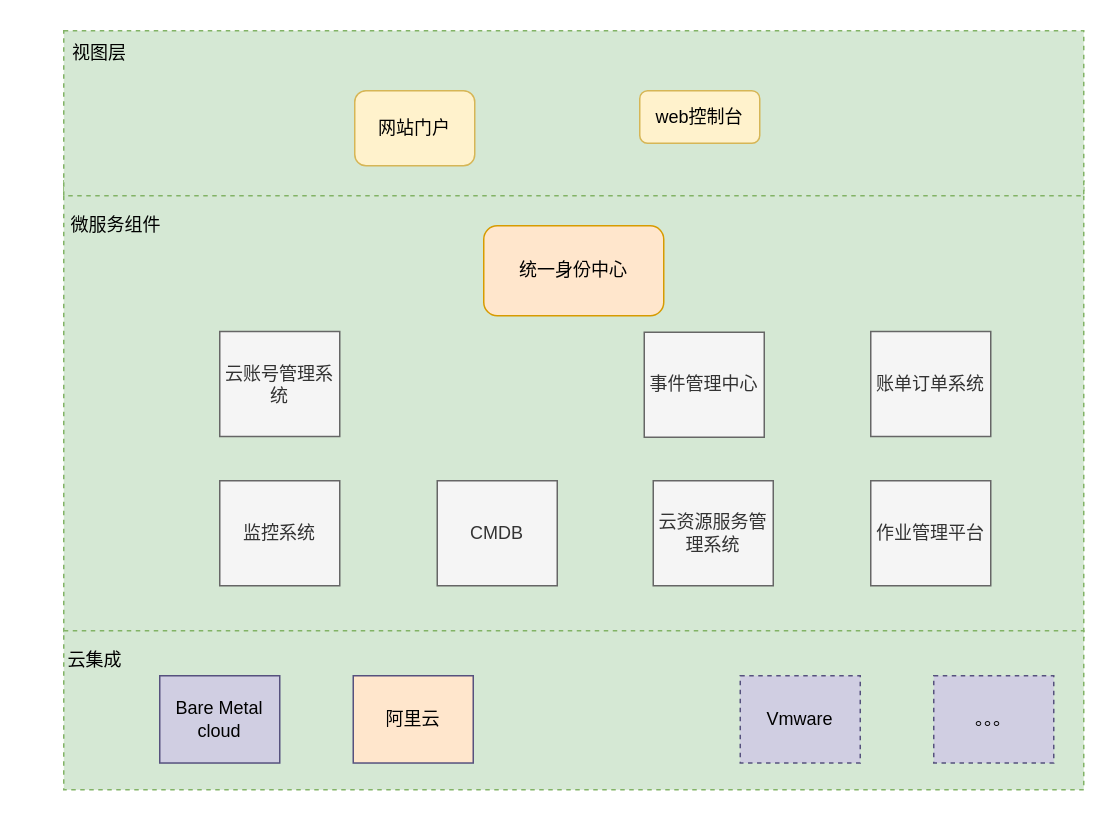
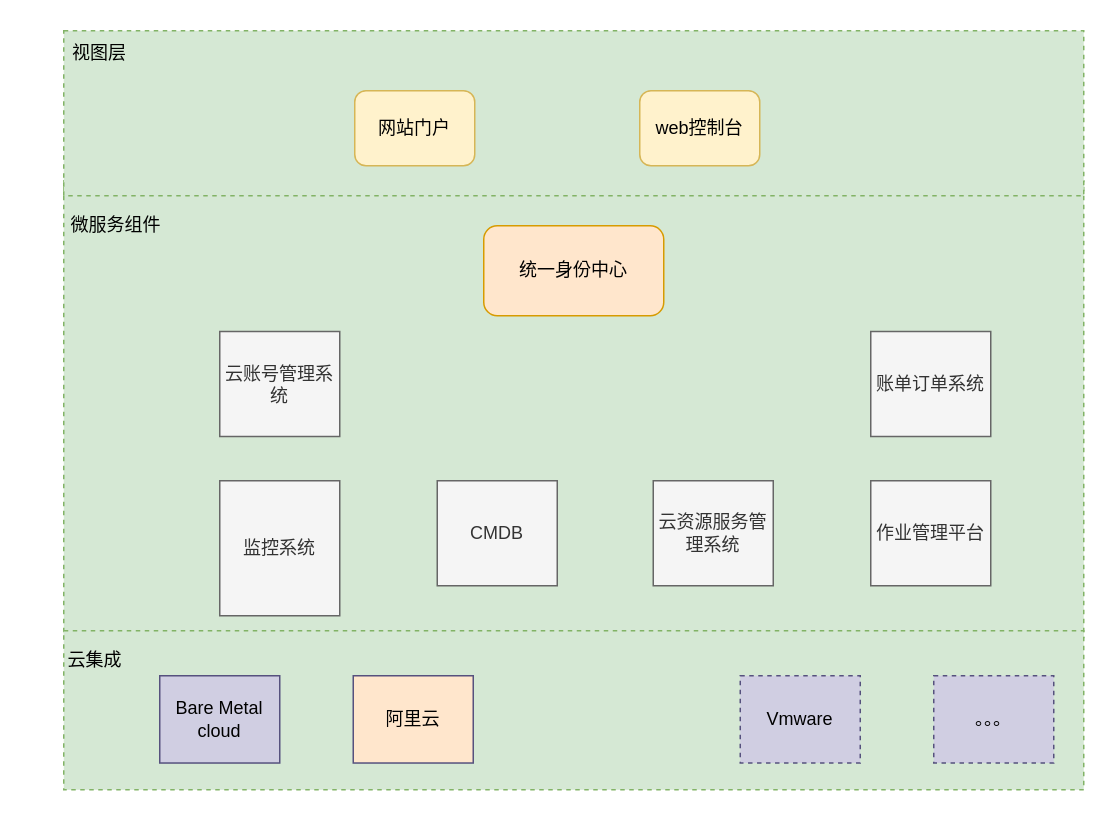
(700, 117) -> (700, 128)
(704, 385) -> none
(280, 533) -> (280, 548)
